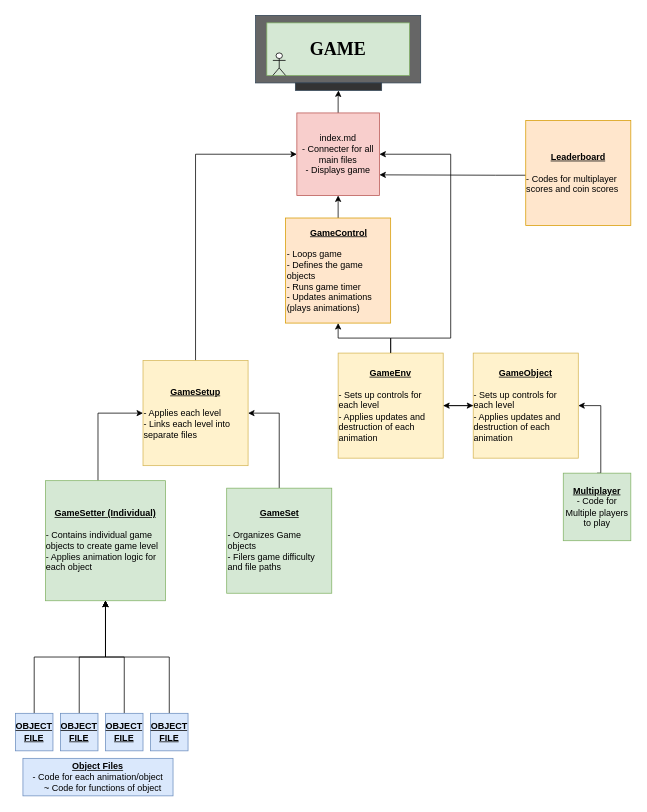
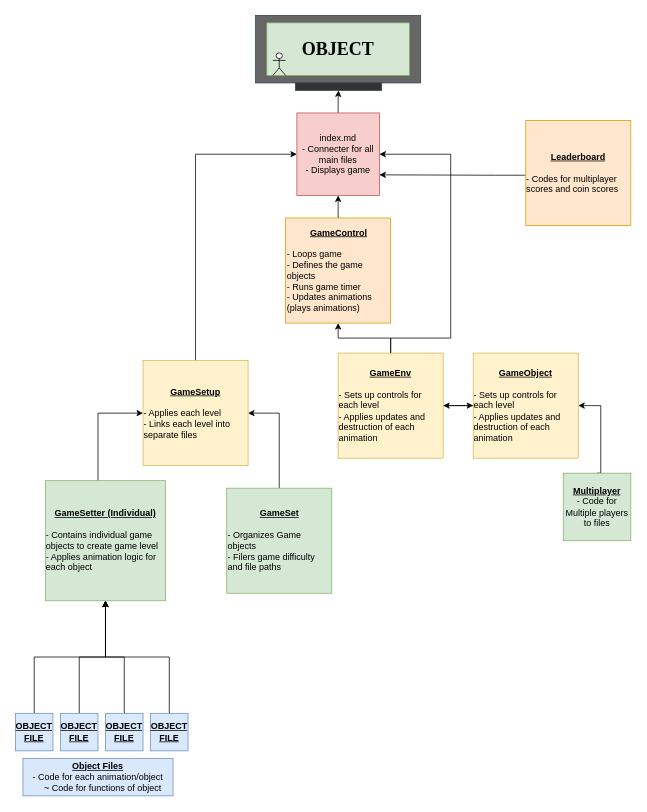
(338, 49) -> (338, 49)
(597, 507) -> (597, 507)
